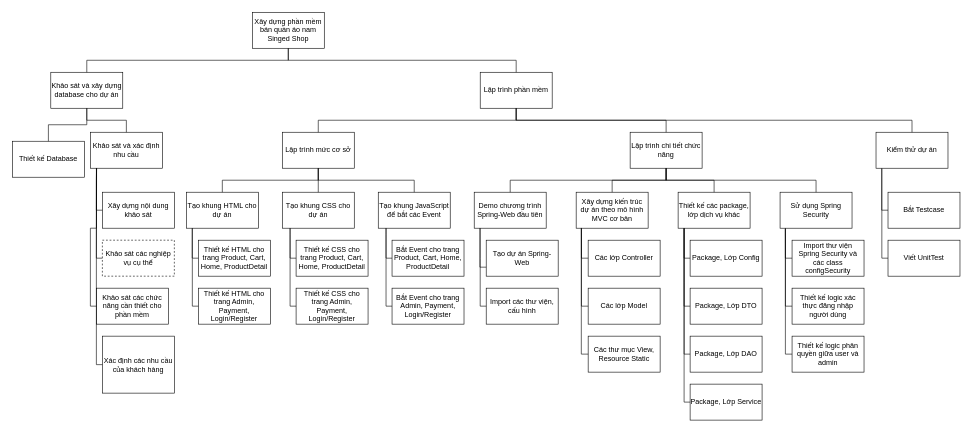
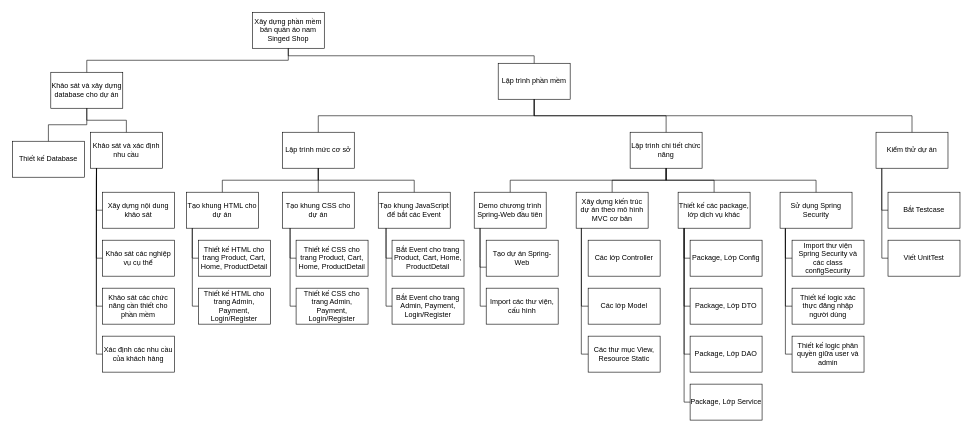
(516, 90) -> (534, 81)
(138, 258) -> (138, 258)
(586, 258) -> none
(132, 306) -> (138, 306)
(138, 365) -> (138, 354)
